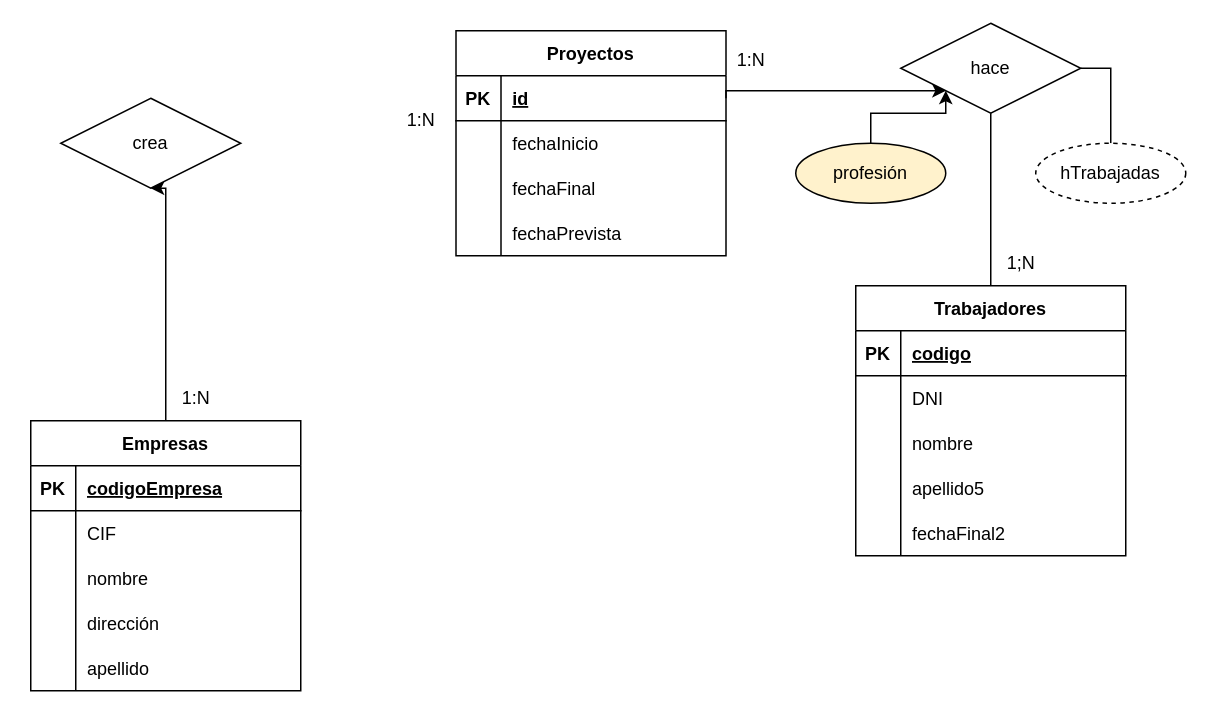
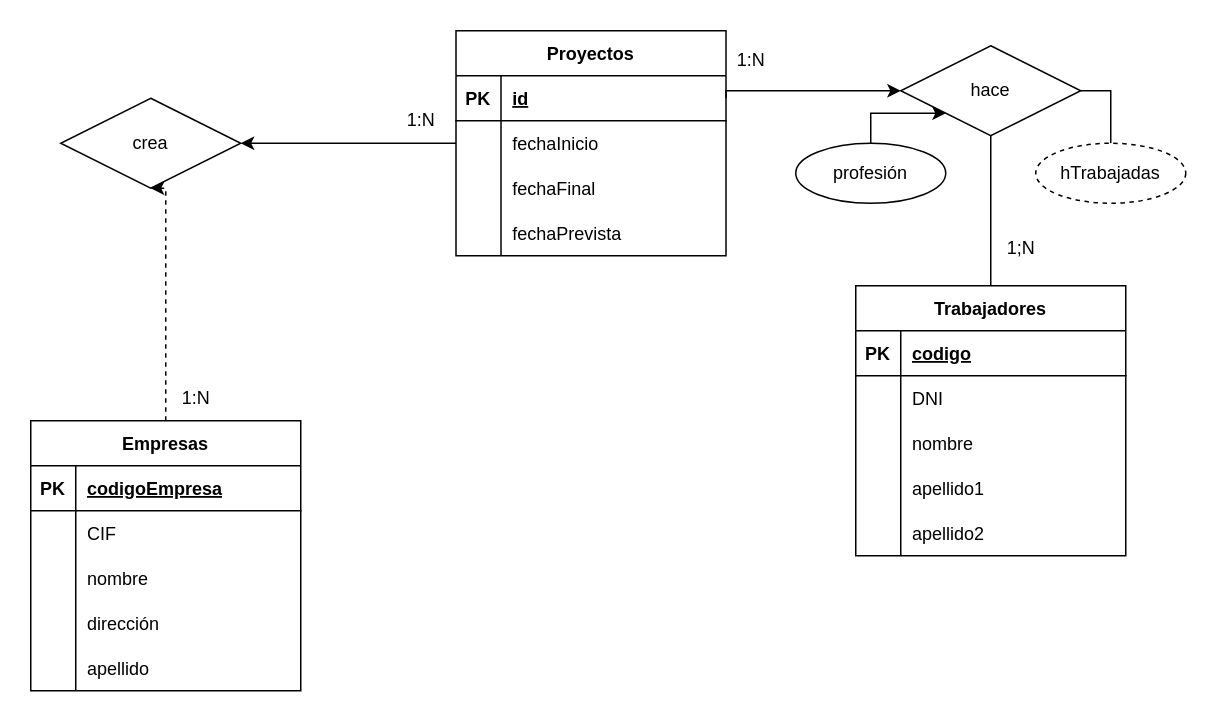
(991, 68) -> (991, 91)
none -> (353, 143)
(871, 173) -> (871, 173)
(1021, 263) -> (1021, 248)
(166, 302) -> (166, 302)
(950, 489) -> (950, 489)
(963, 534) -> (950, 534)
